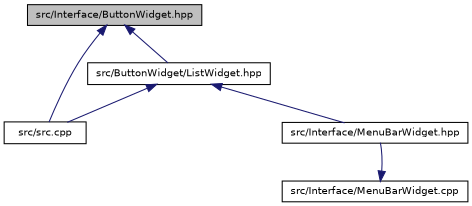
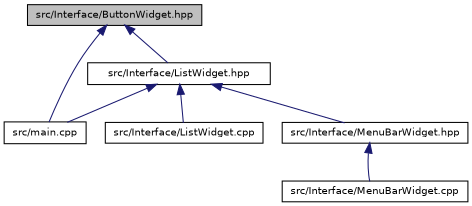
(179, 74) -> (179, 74)
(45, 133) -> (45, 133)
none -> (184, 133)
(382, 157) -> (368, 167)
